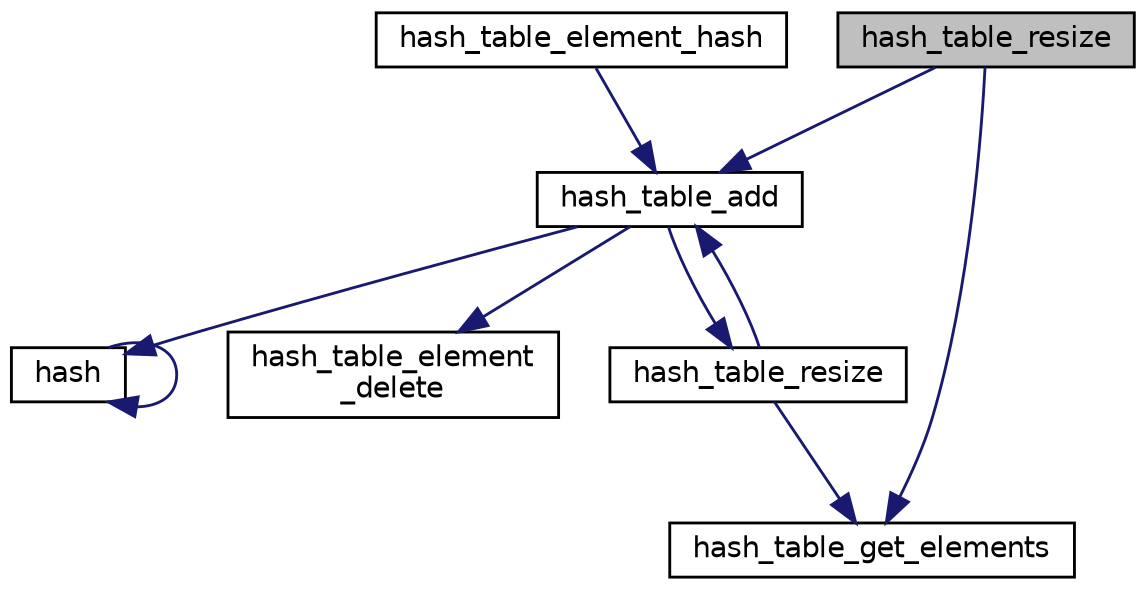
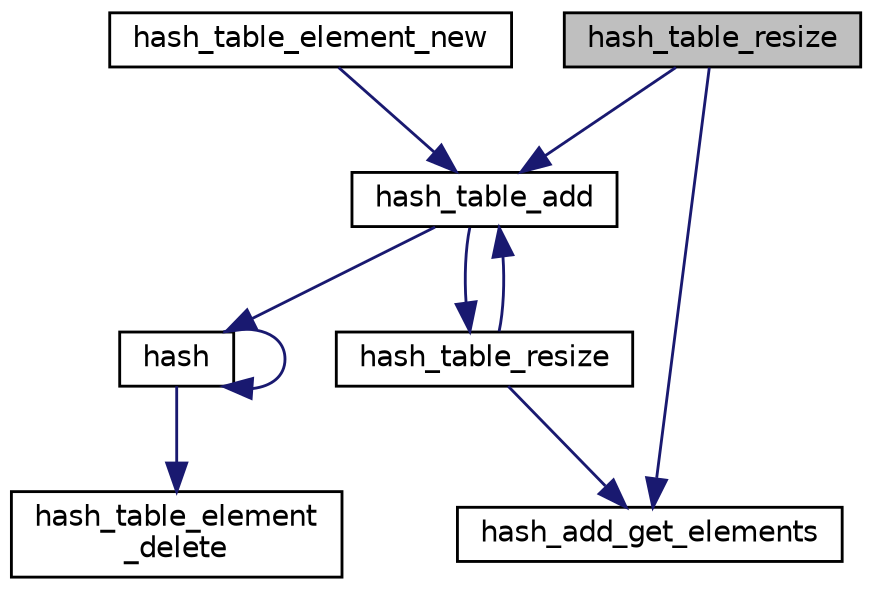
(581, 40) -> (311, 40)
(557, 272) -> (177, 424)
(872, 550) -> (650, 534)
